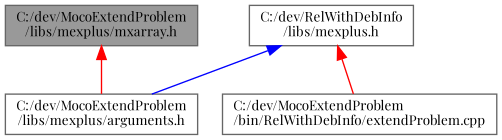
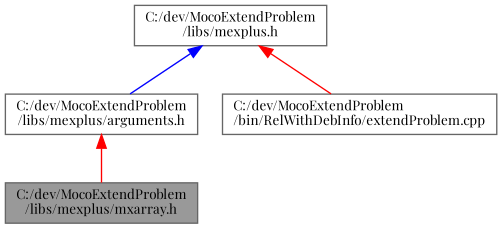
(331, 26) -> (231, 26)
(102, 77) -> (102, 166)
